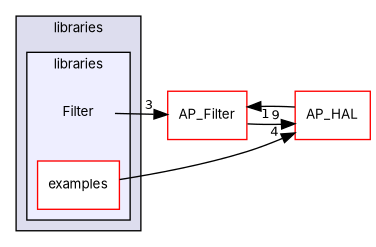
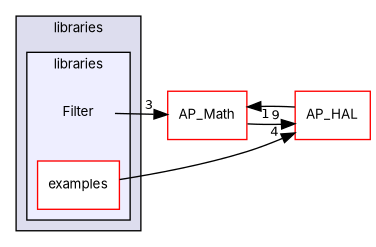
(207, 115) -> (207, 115)
